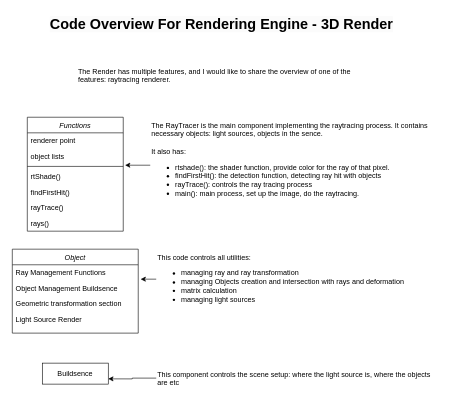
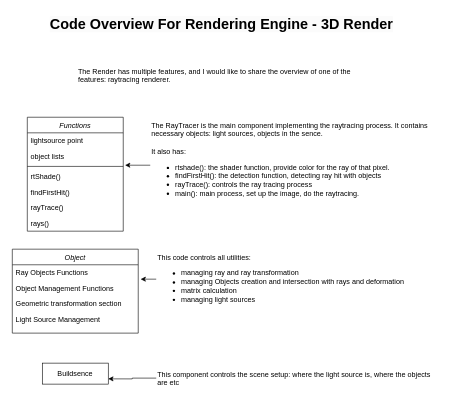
(57, 141) -> (61, 141)
(61, 273) -> (55, 273)
(68, 289) -> (67, 289)
(51, 320) -> (59, 320)
